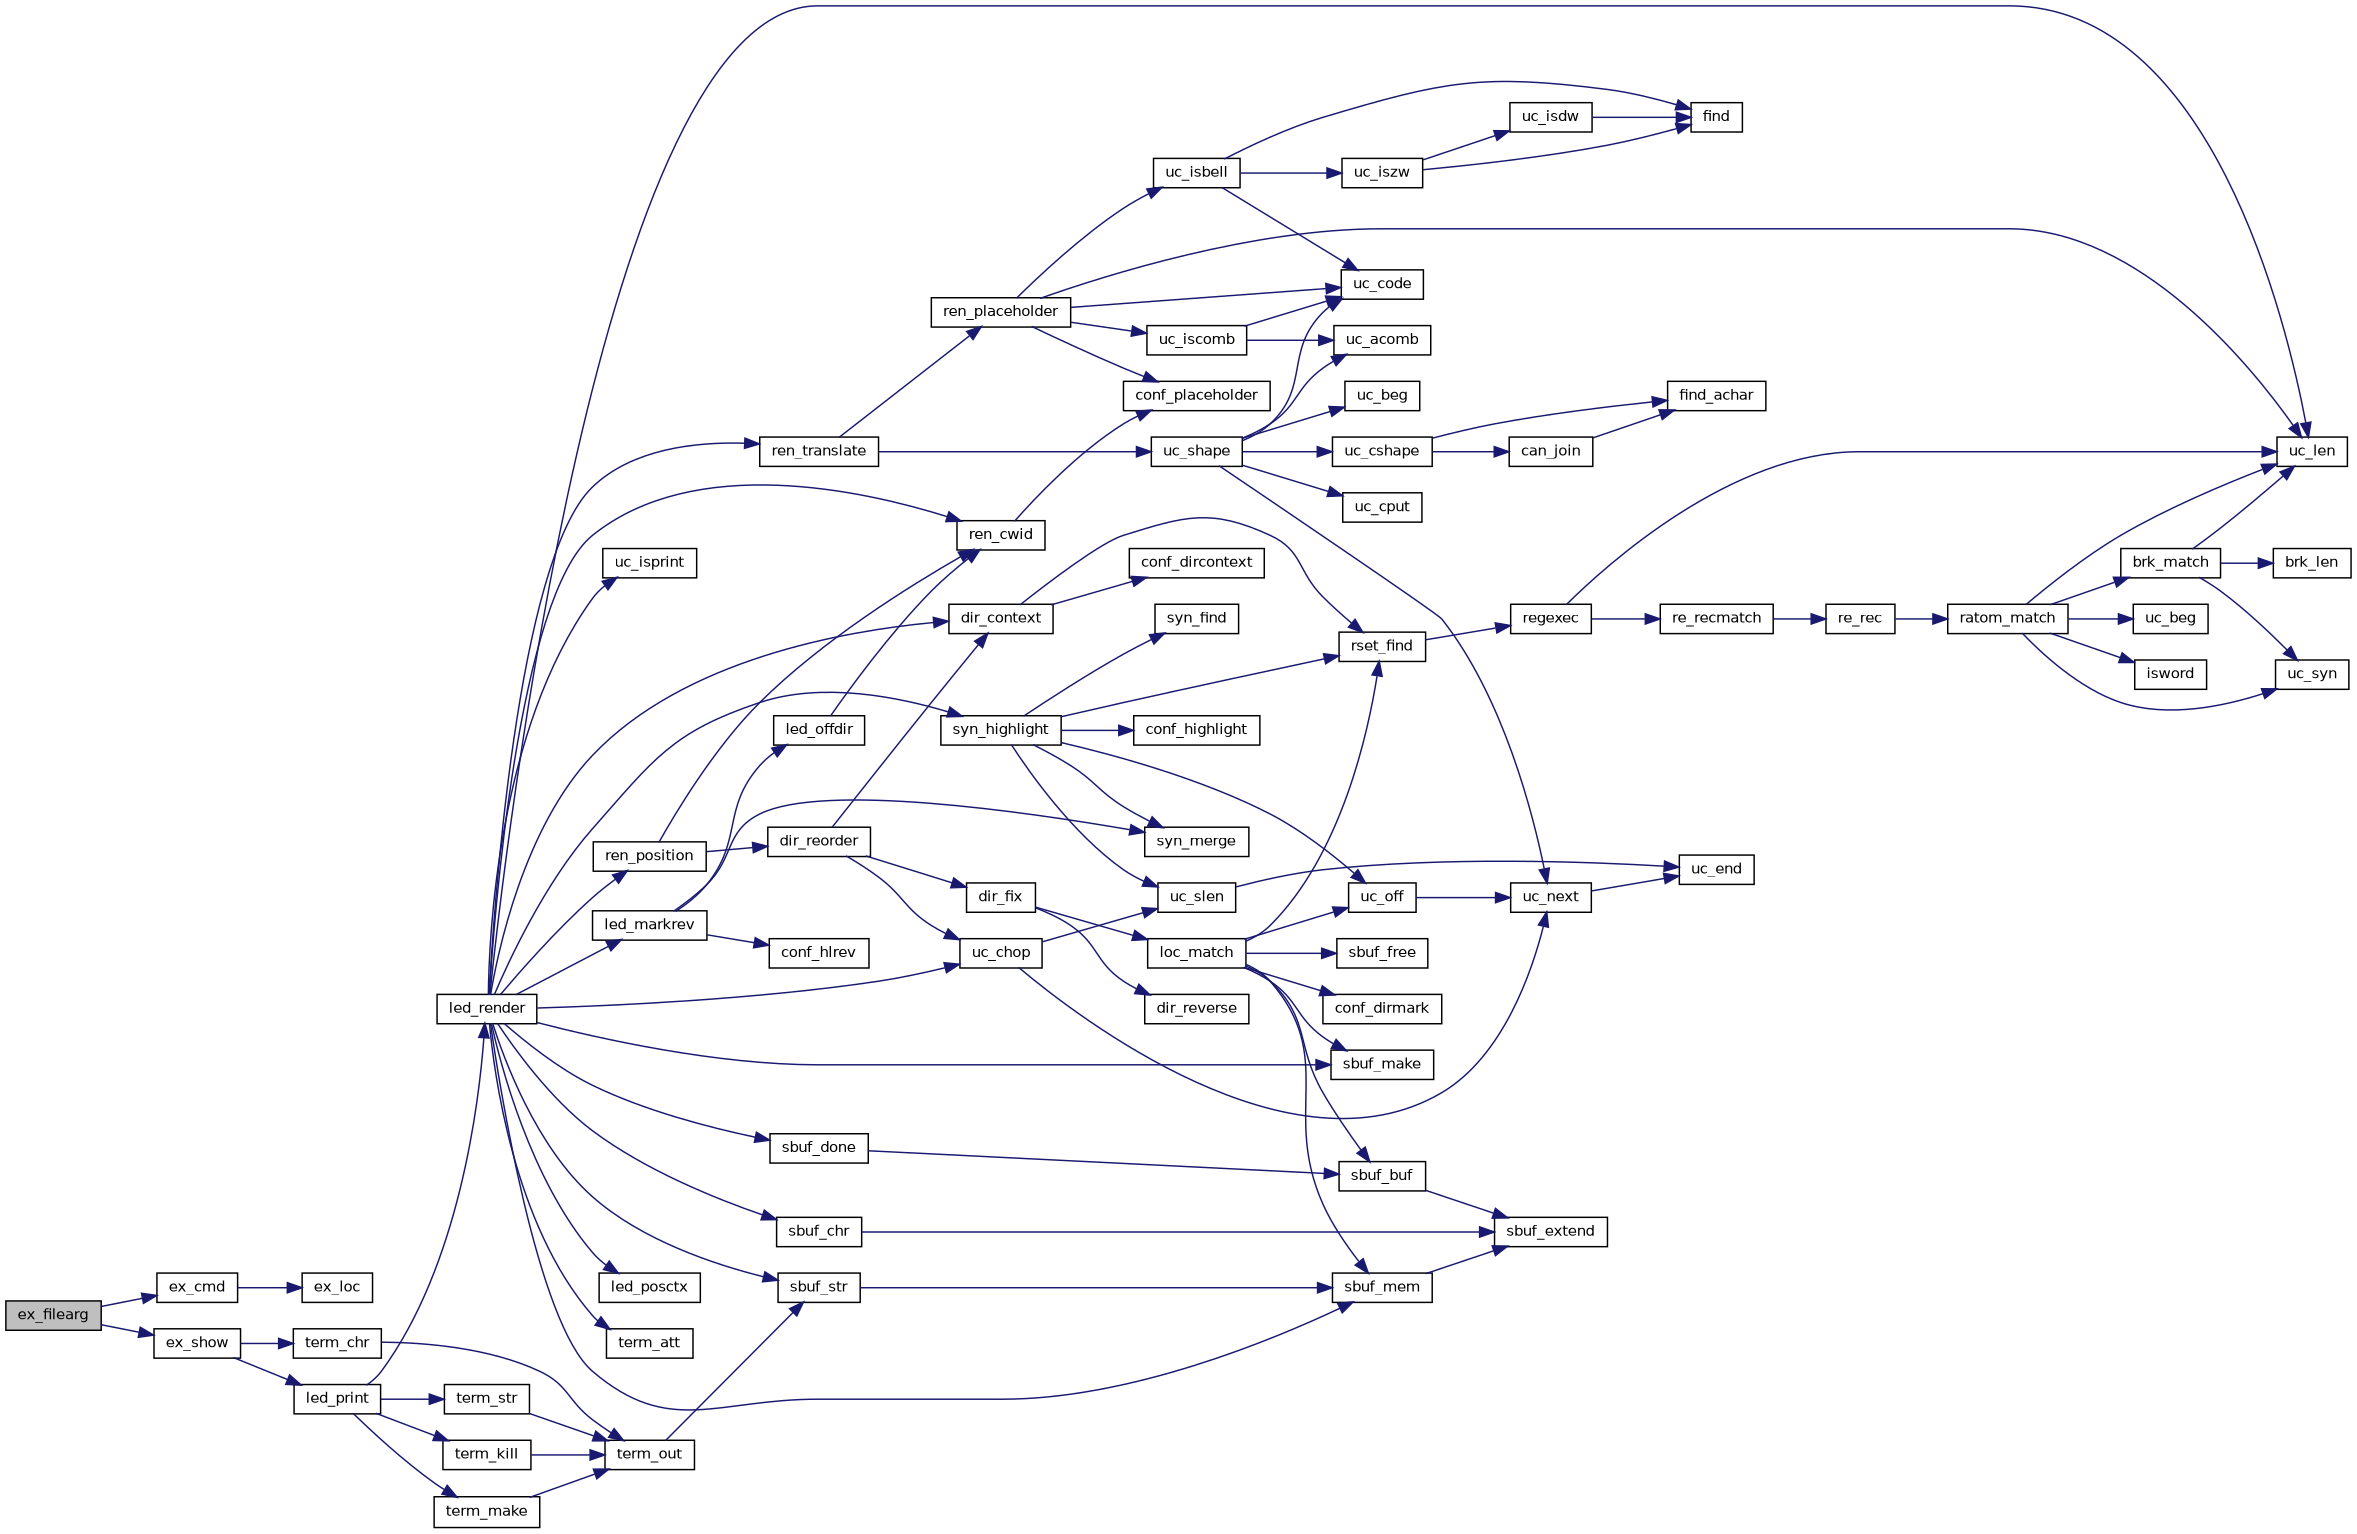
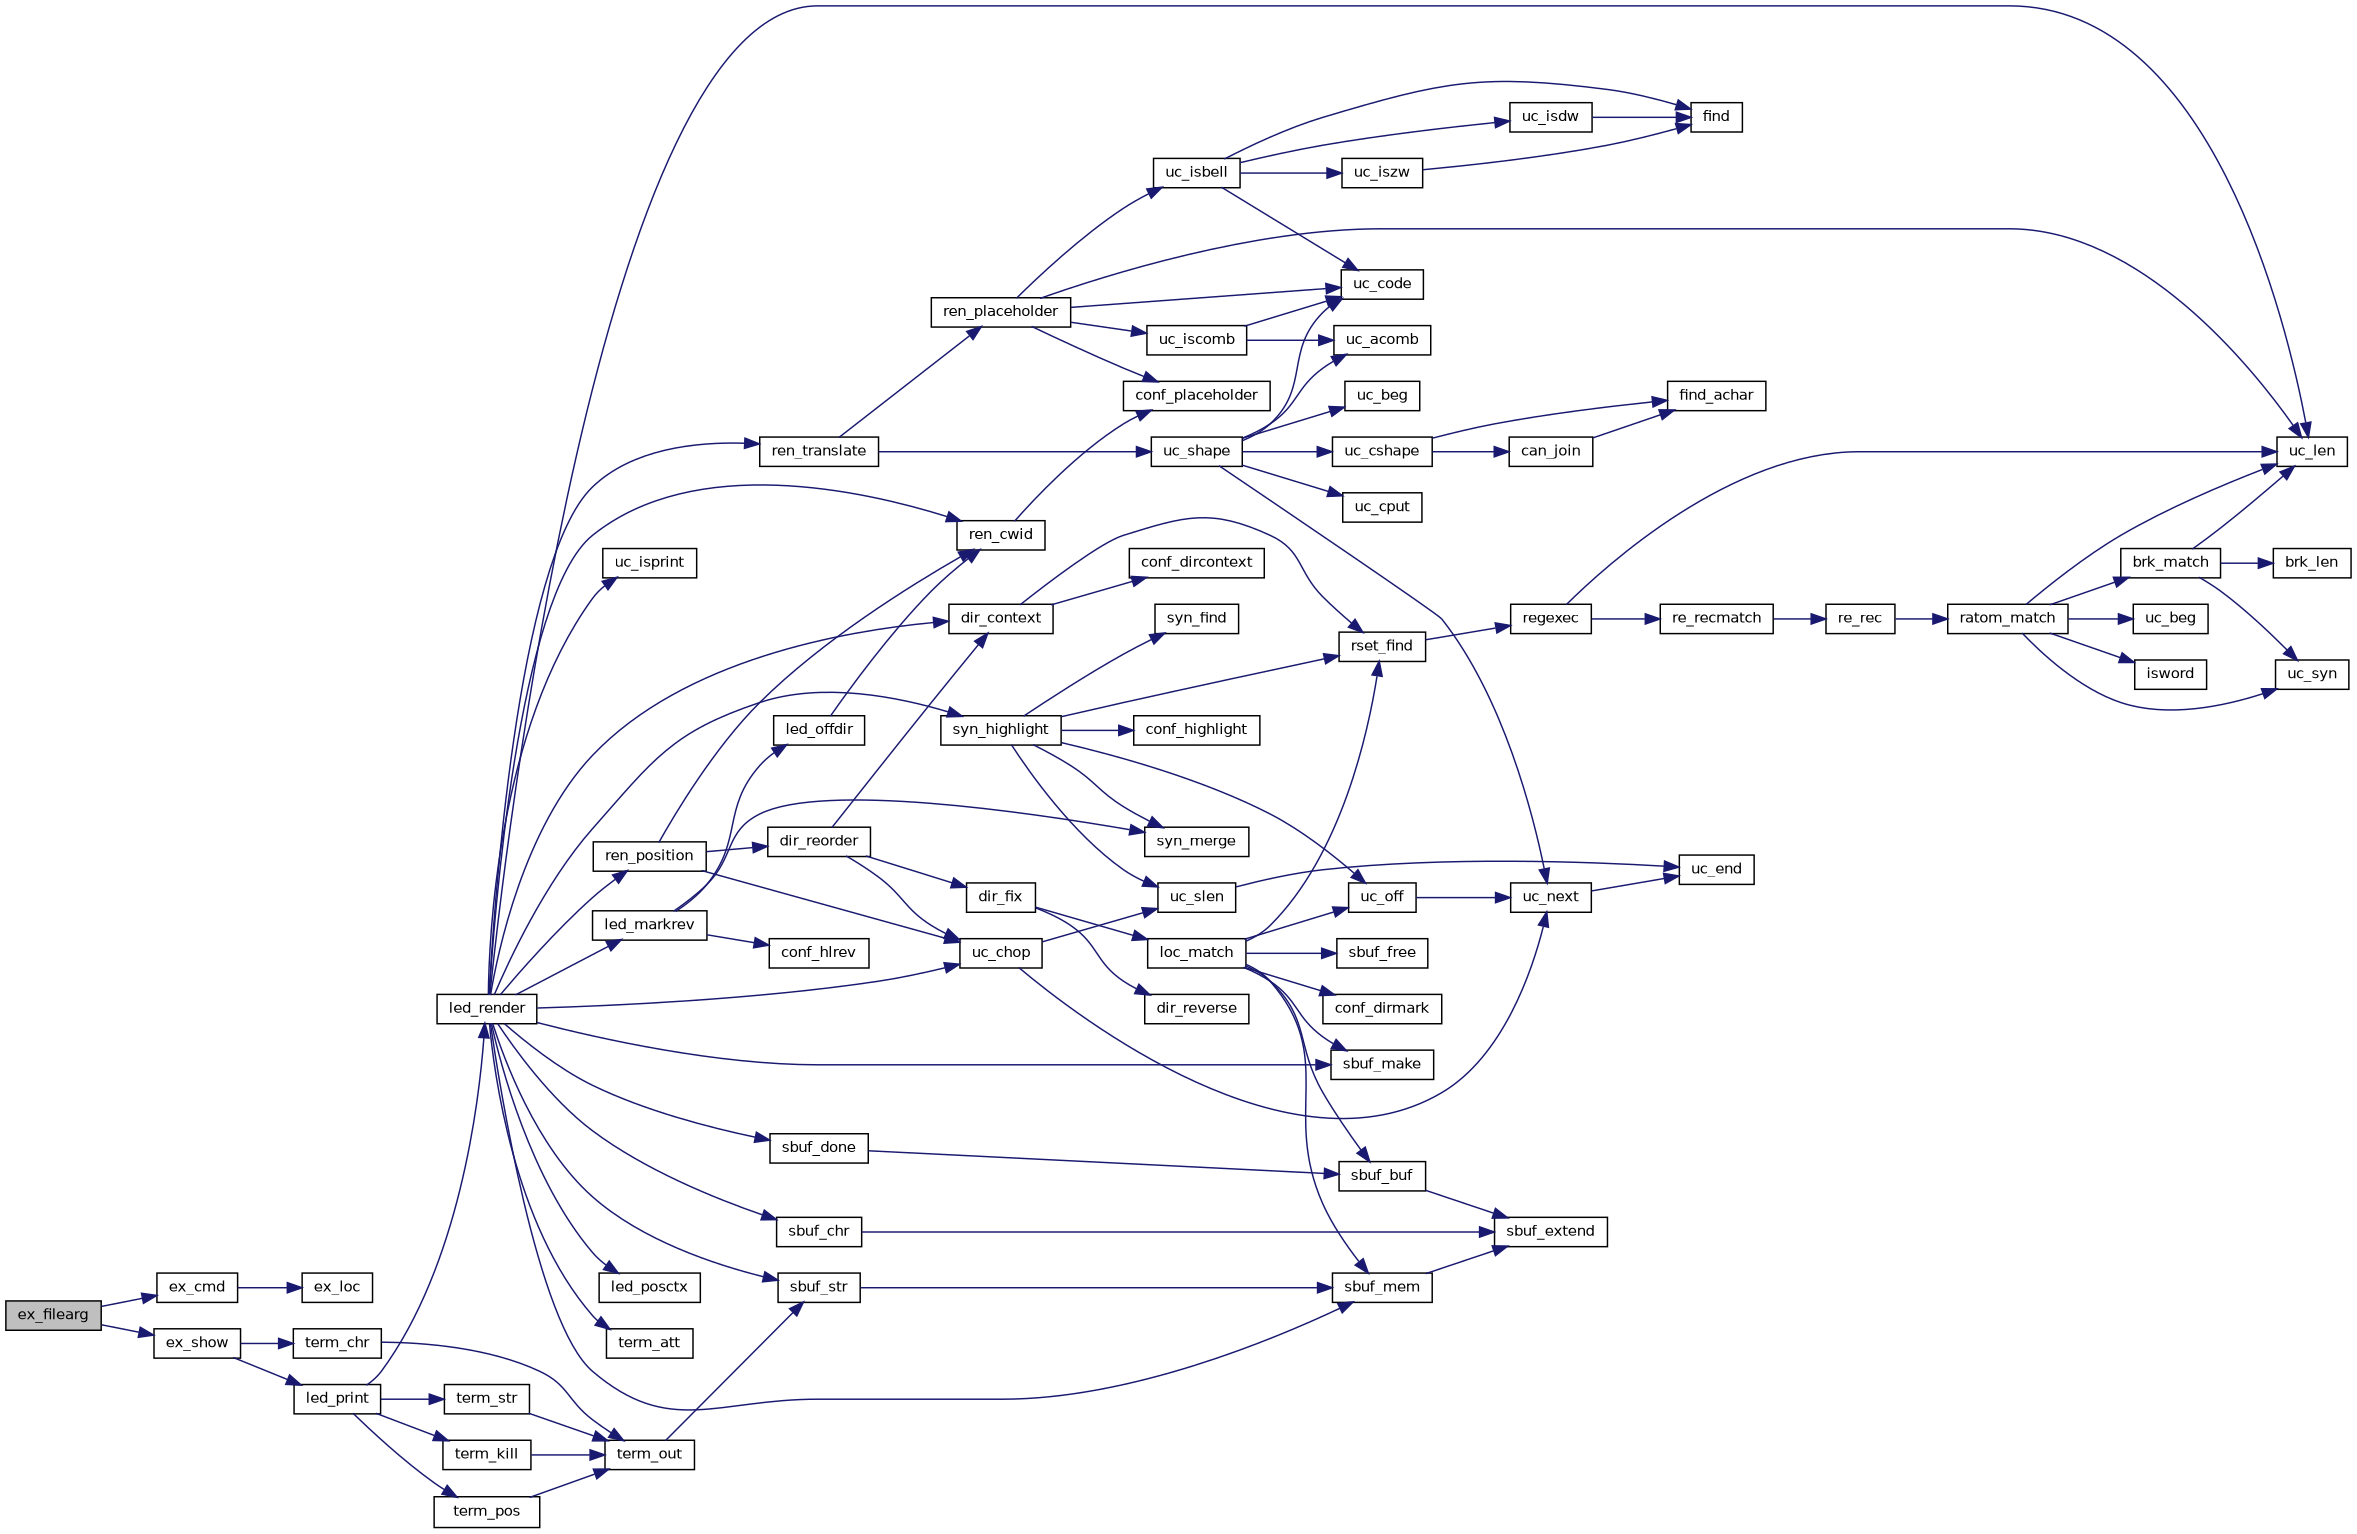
(1459, 148) -> (1367, 138)
none -> (823, 904)
(487, 1512) -> (487, 1512)
